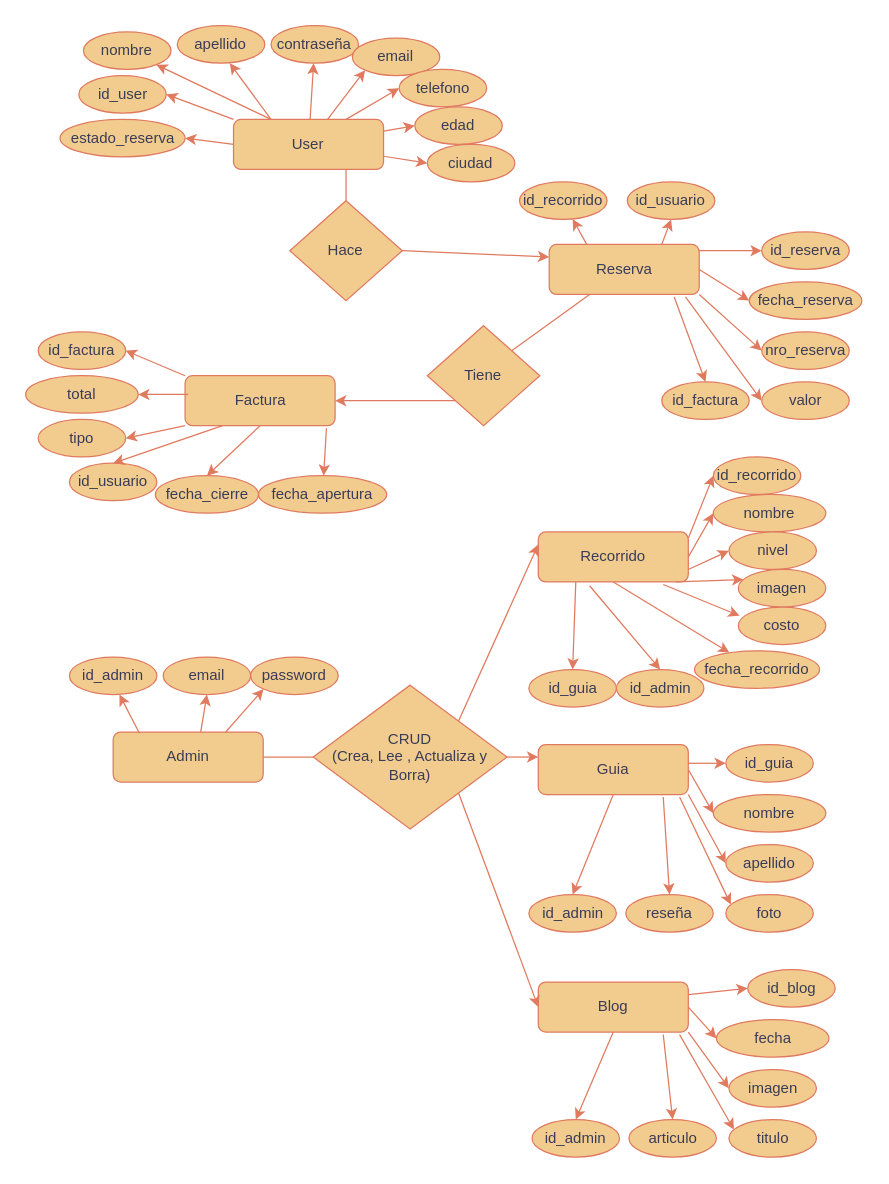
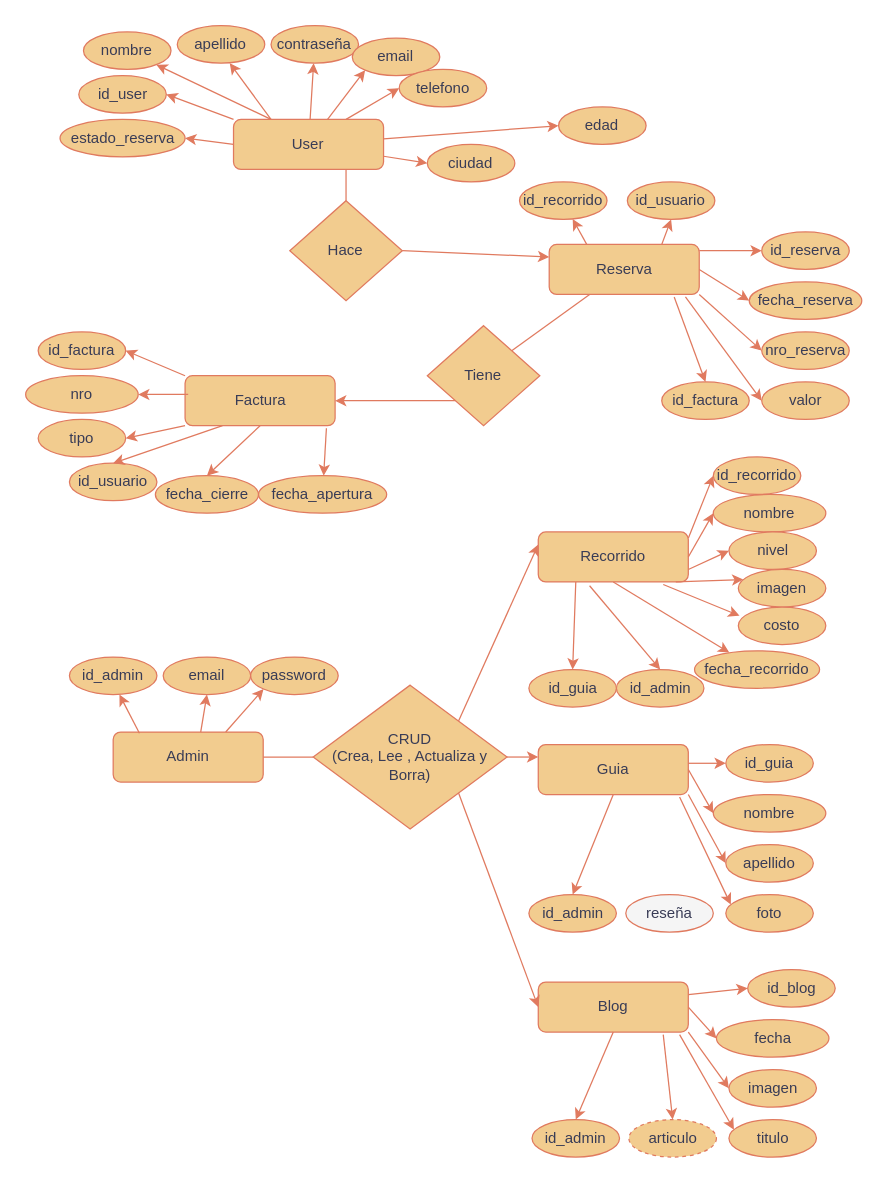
(458, 126) -> (602, 126)
(82, 394) -> (82, 394)
(666, 841) -> none
(669, 913) -> (669, 913)
(673, 1138) -> (673, 1138)
